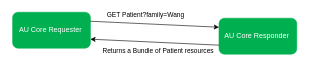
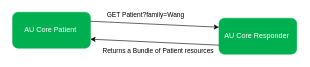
(51, 30) -> (51, 30)
